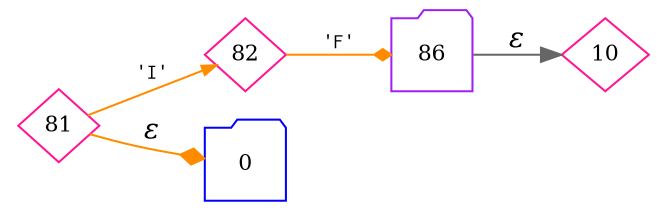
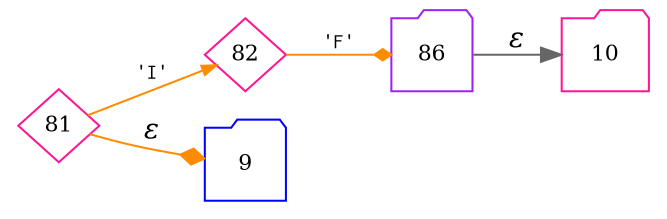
(605, 55) -> (605, 55)
(245, 164) -> (245, 164)
